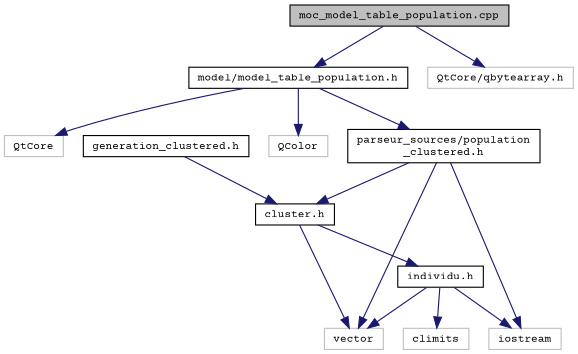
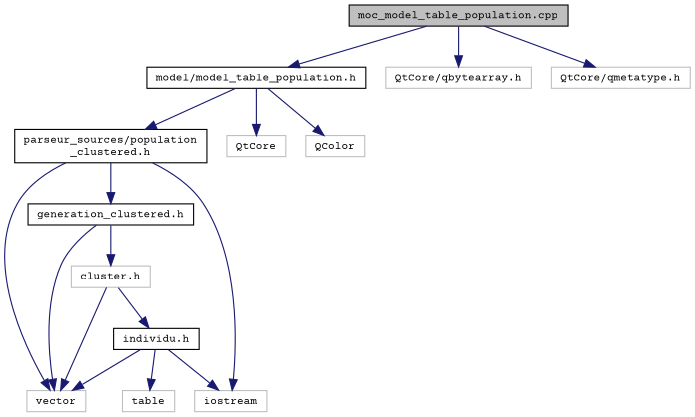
none -> (621, 78)
(368, 181) -> (111, 178)
(295, 214) -> (111, 277)
none -> (52, 295)
(436, 339) -> (149, 401)
